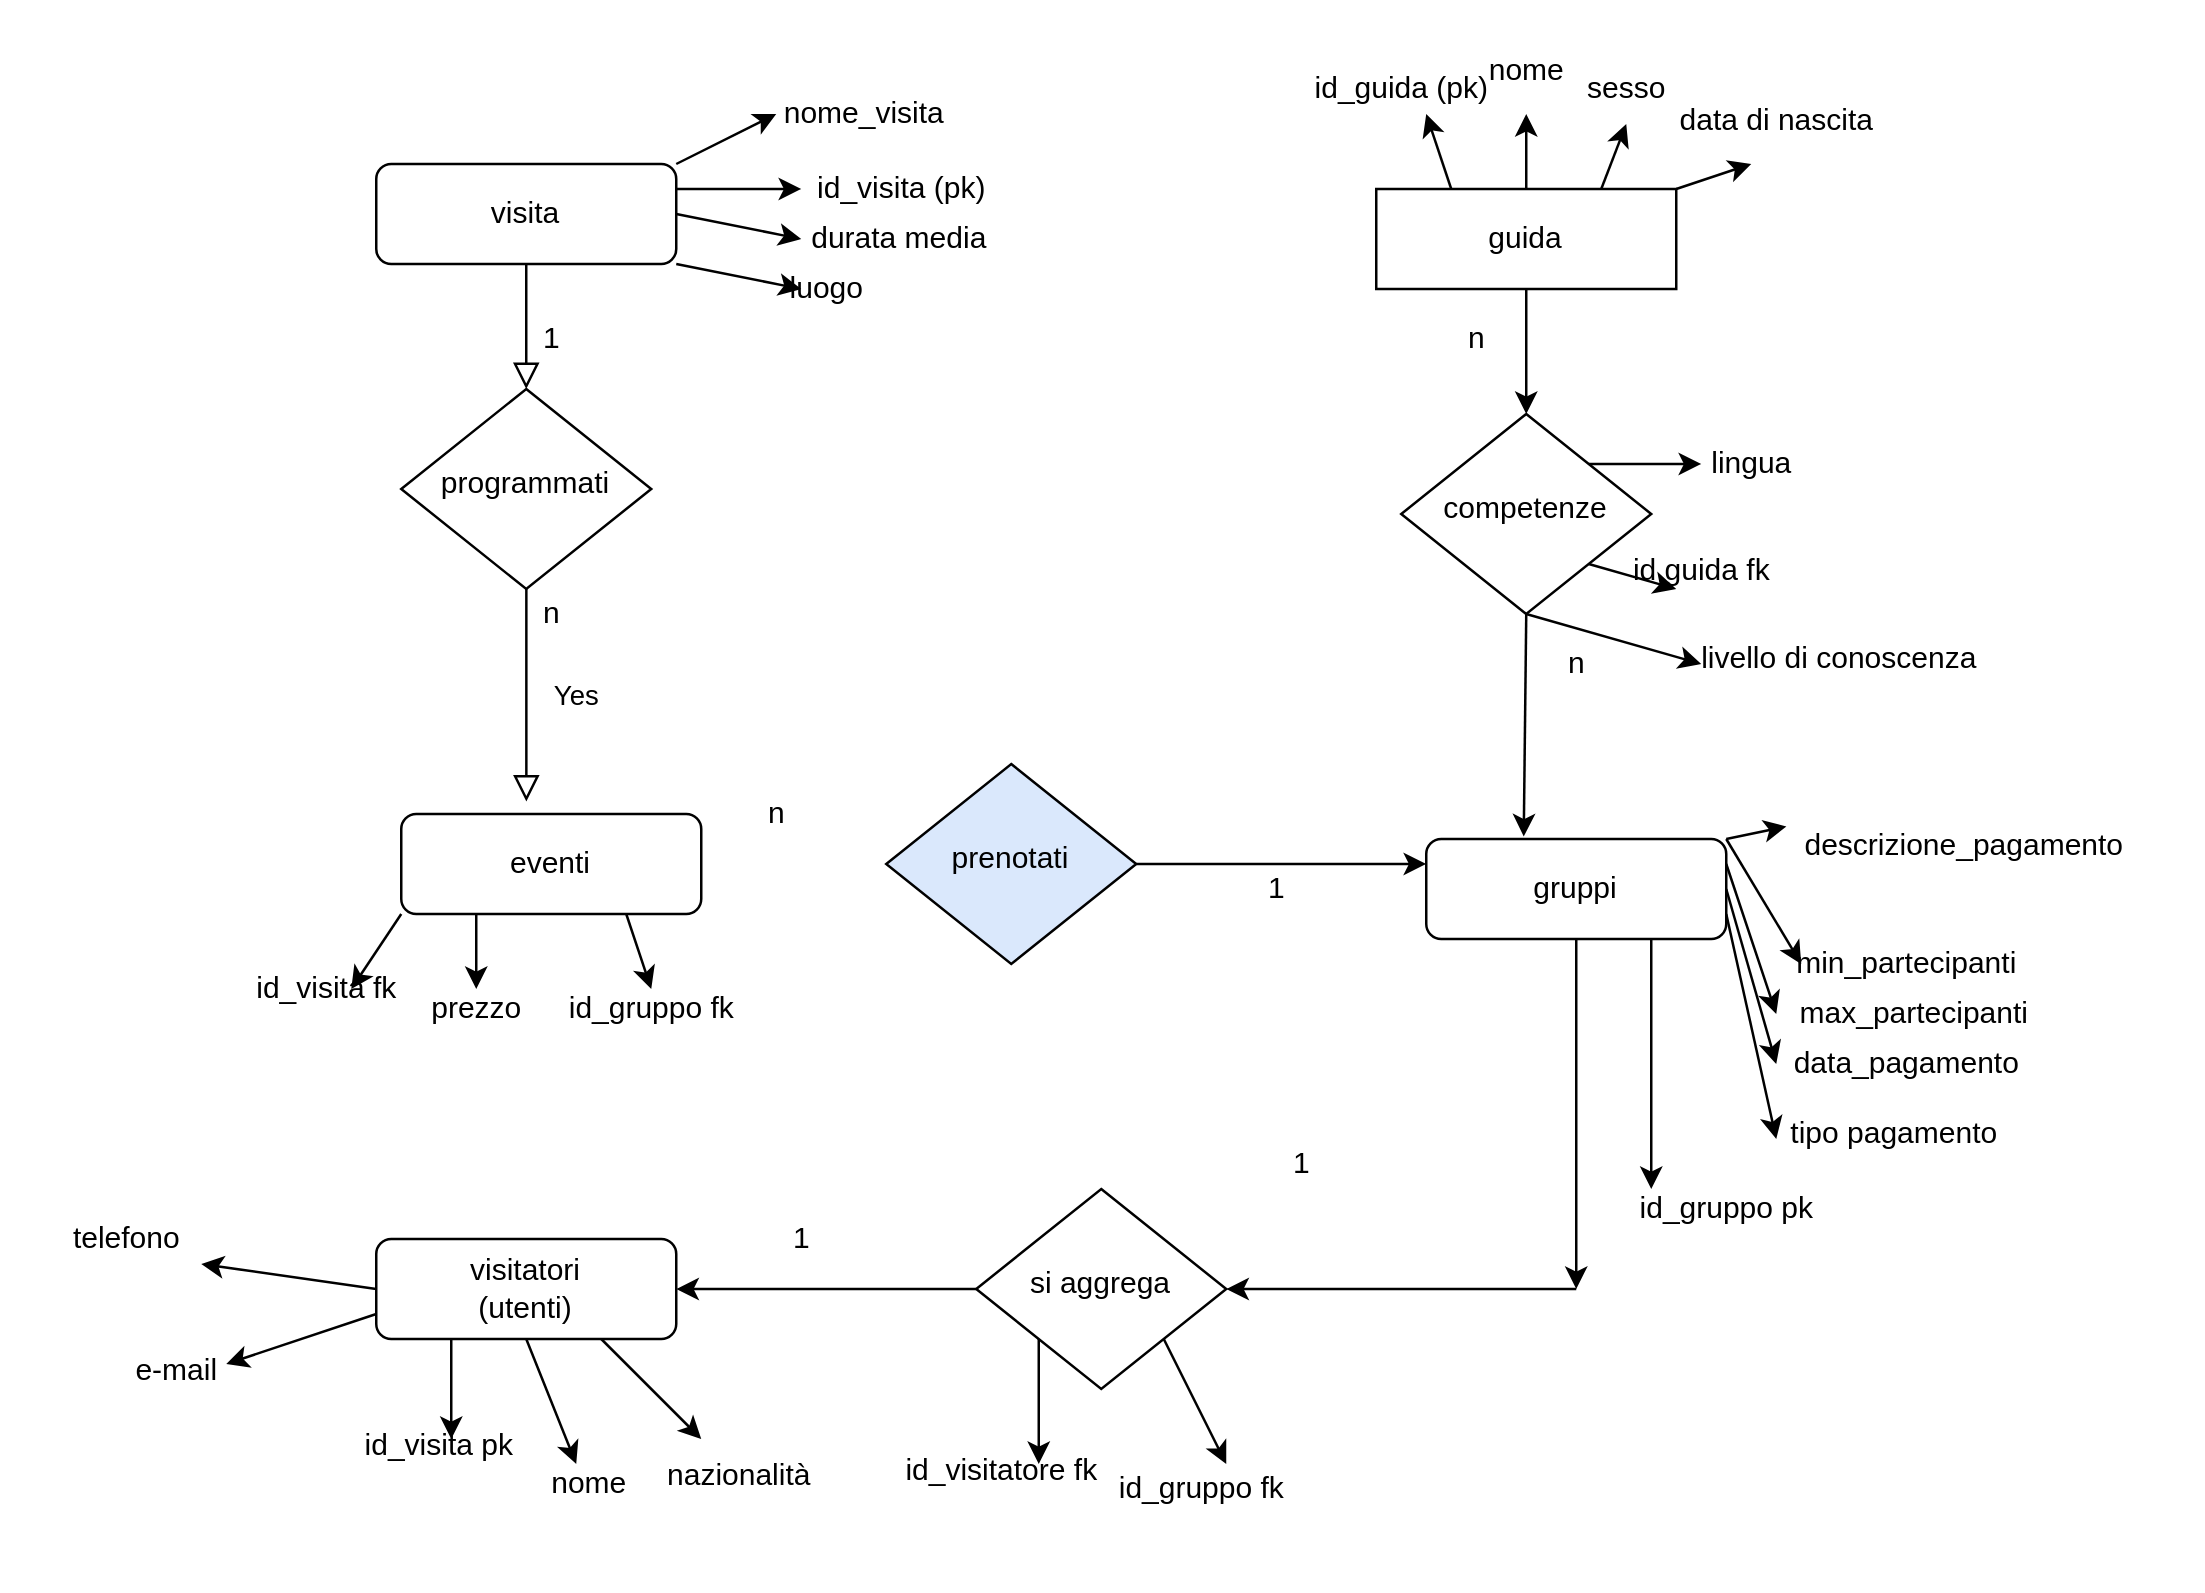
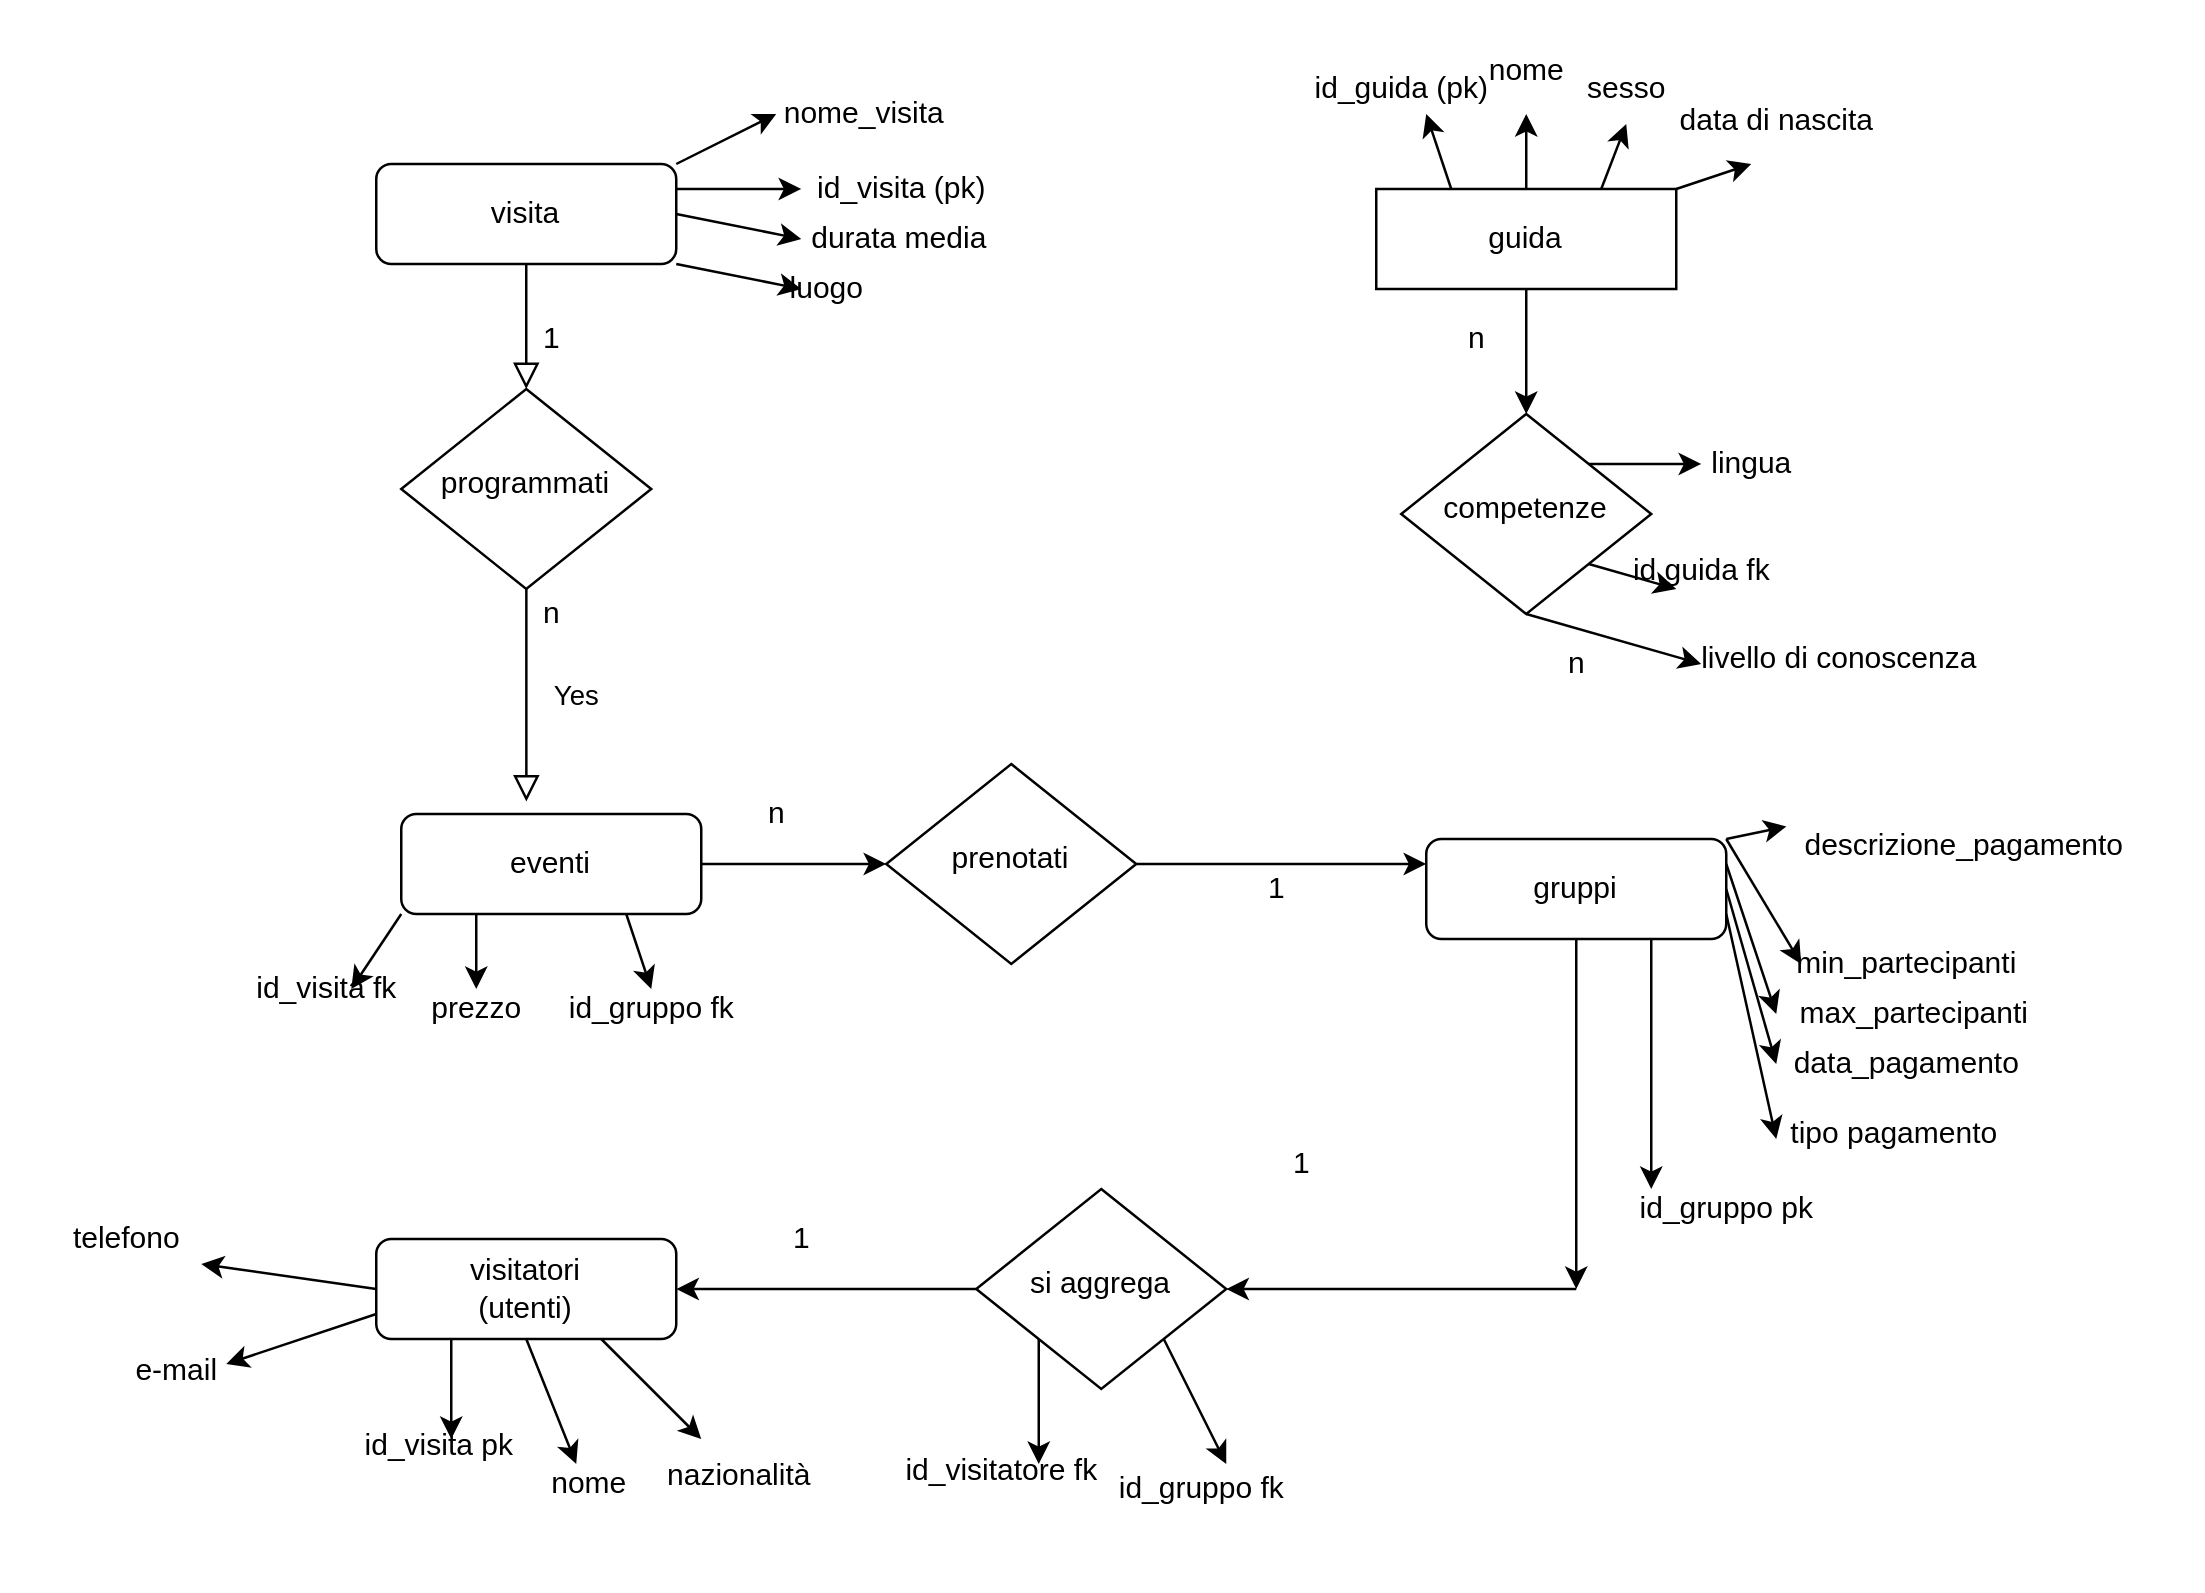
(1525, 719) -> none
none -> (785, 864)
(1011, 864) -> (1011, 864)
